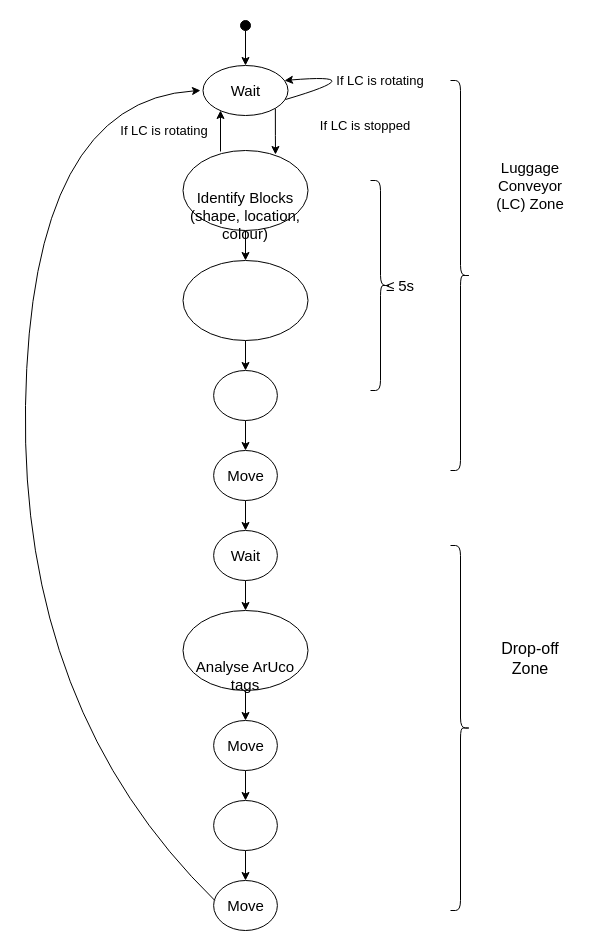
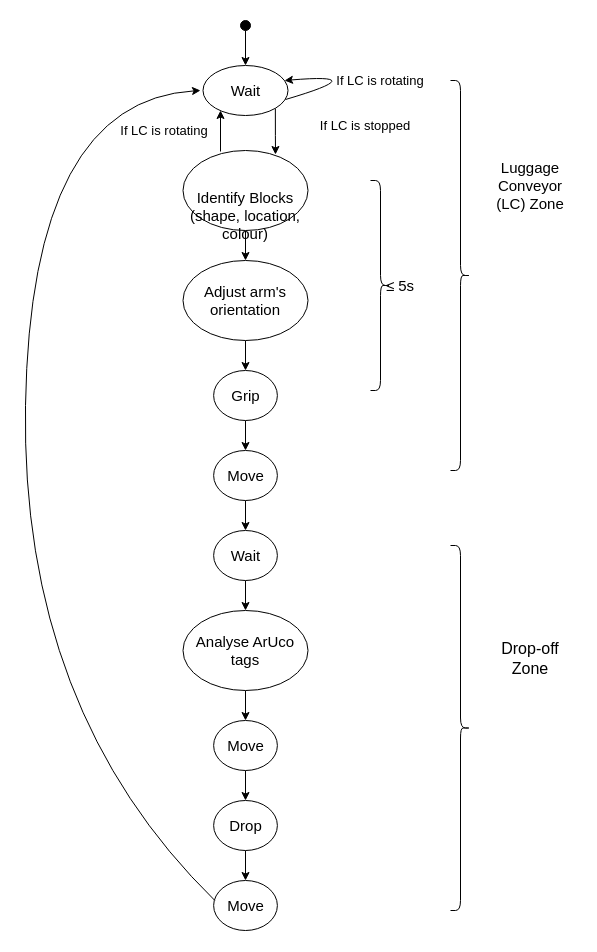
none -> (246, 301)
none -> (246, 396)
(246, 676) -> (246, 651)
none -> (246, 826)
